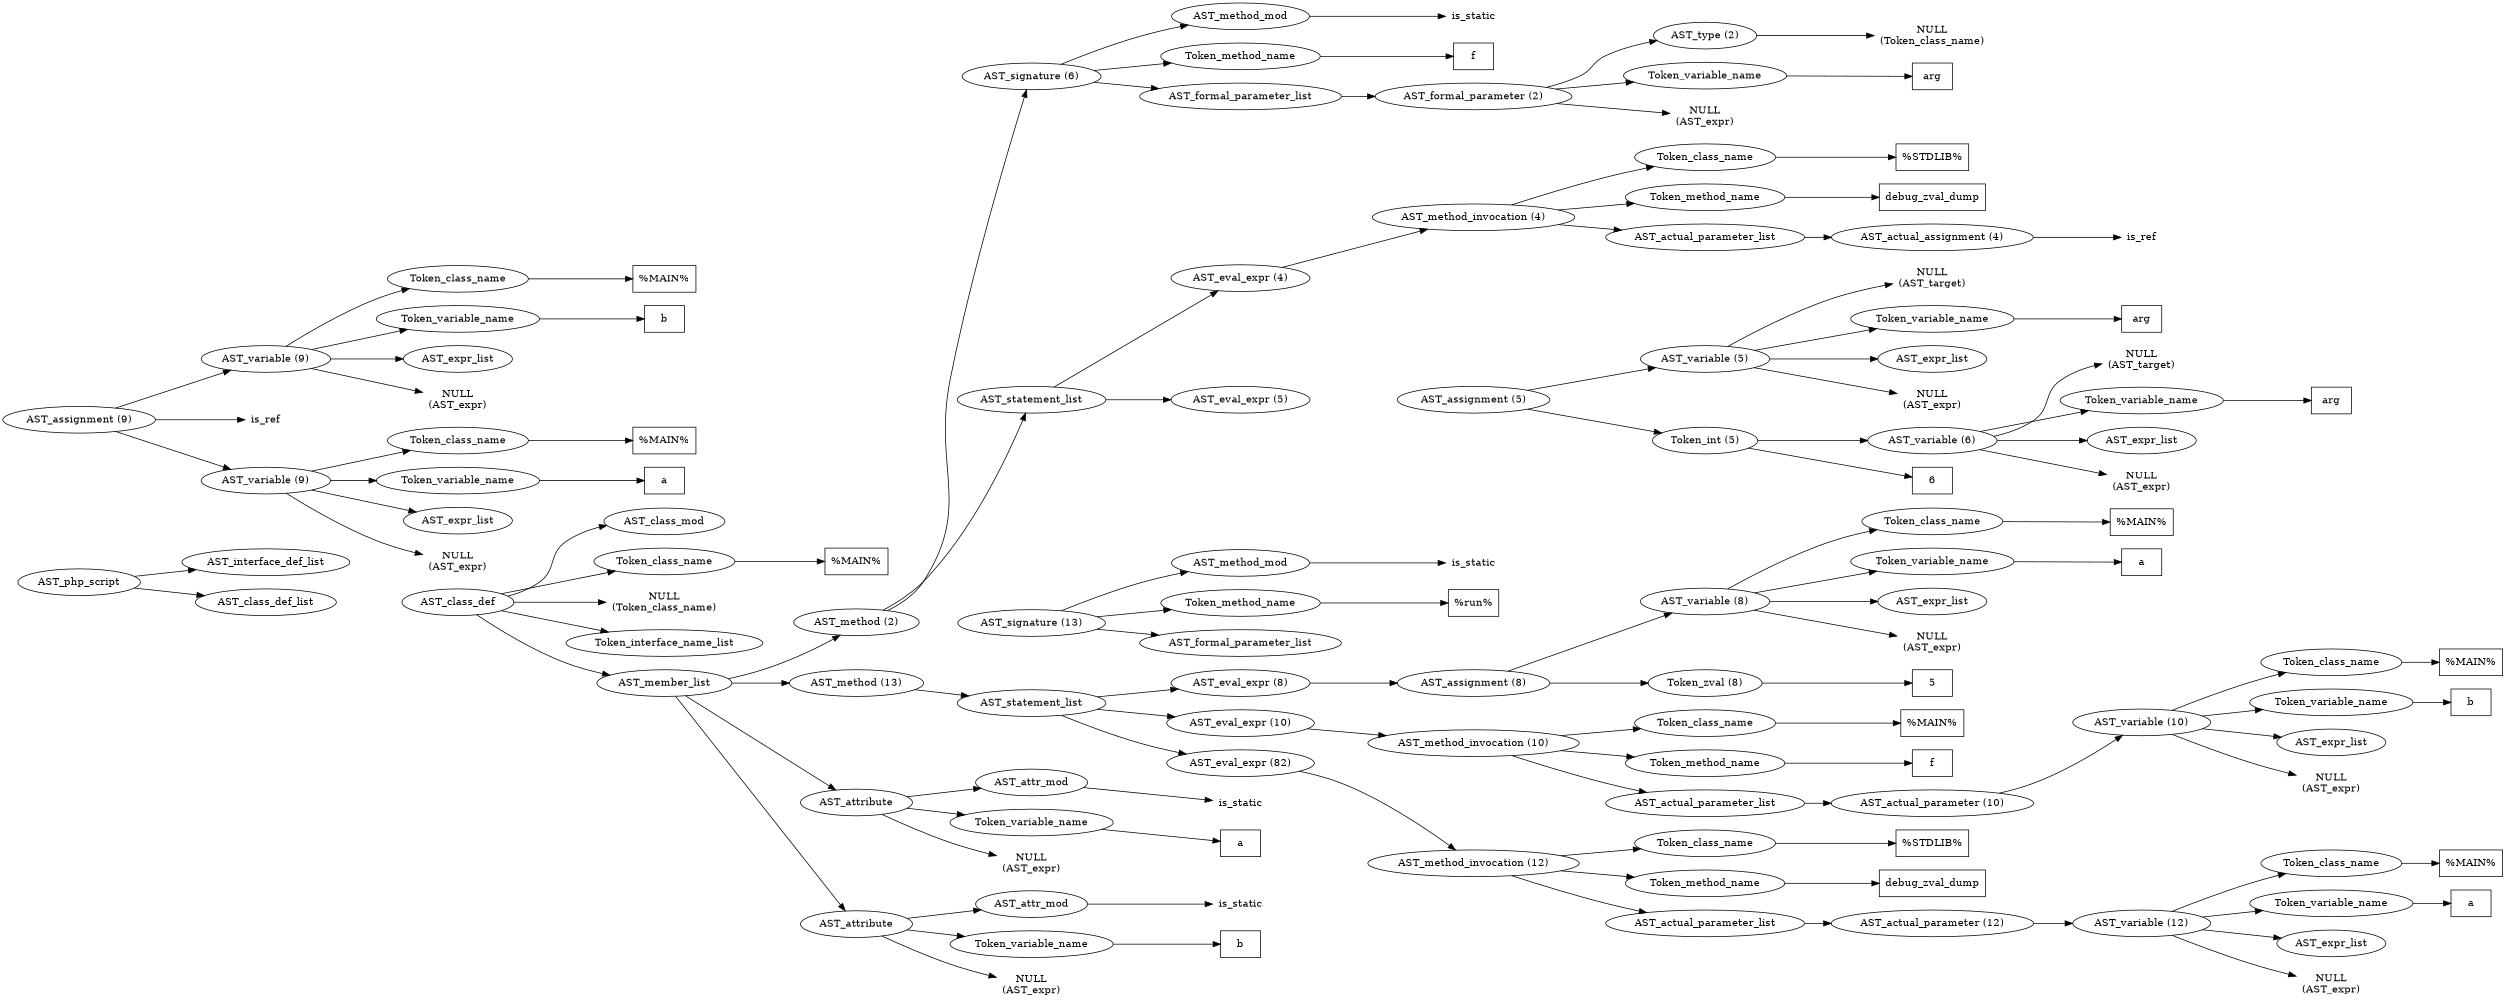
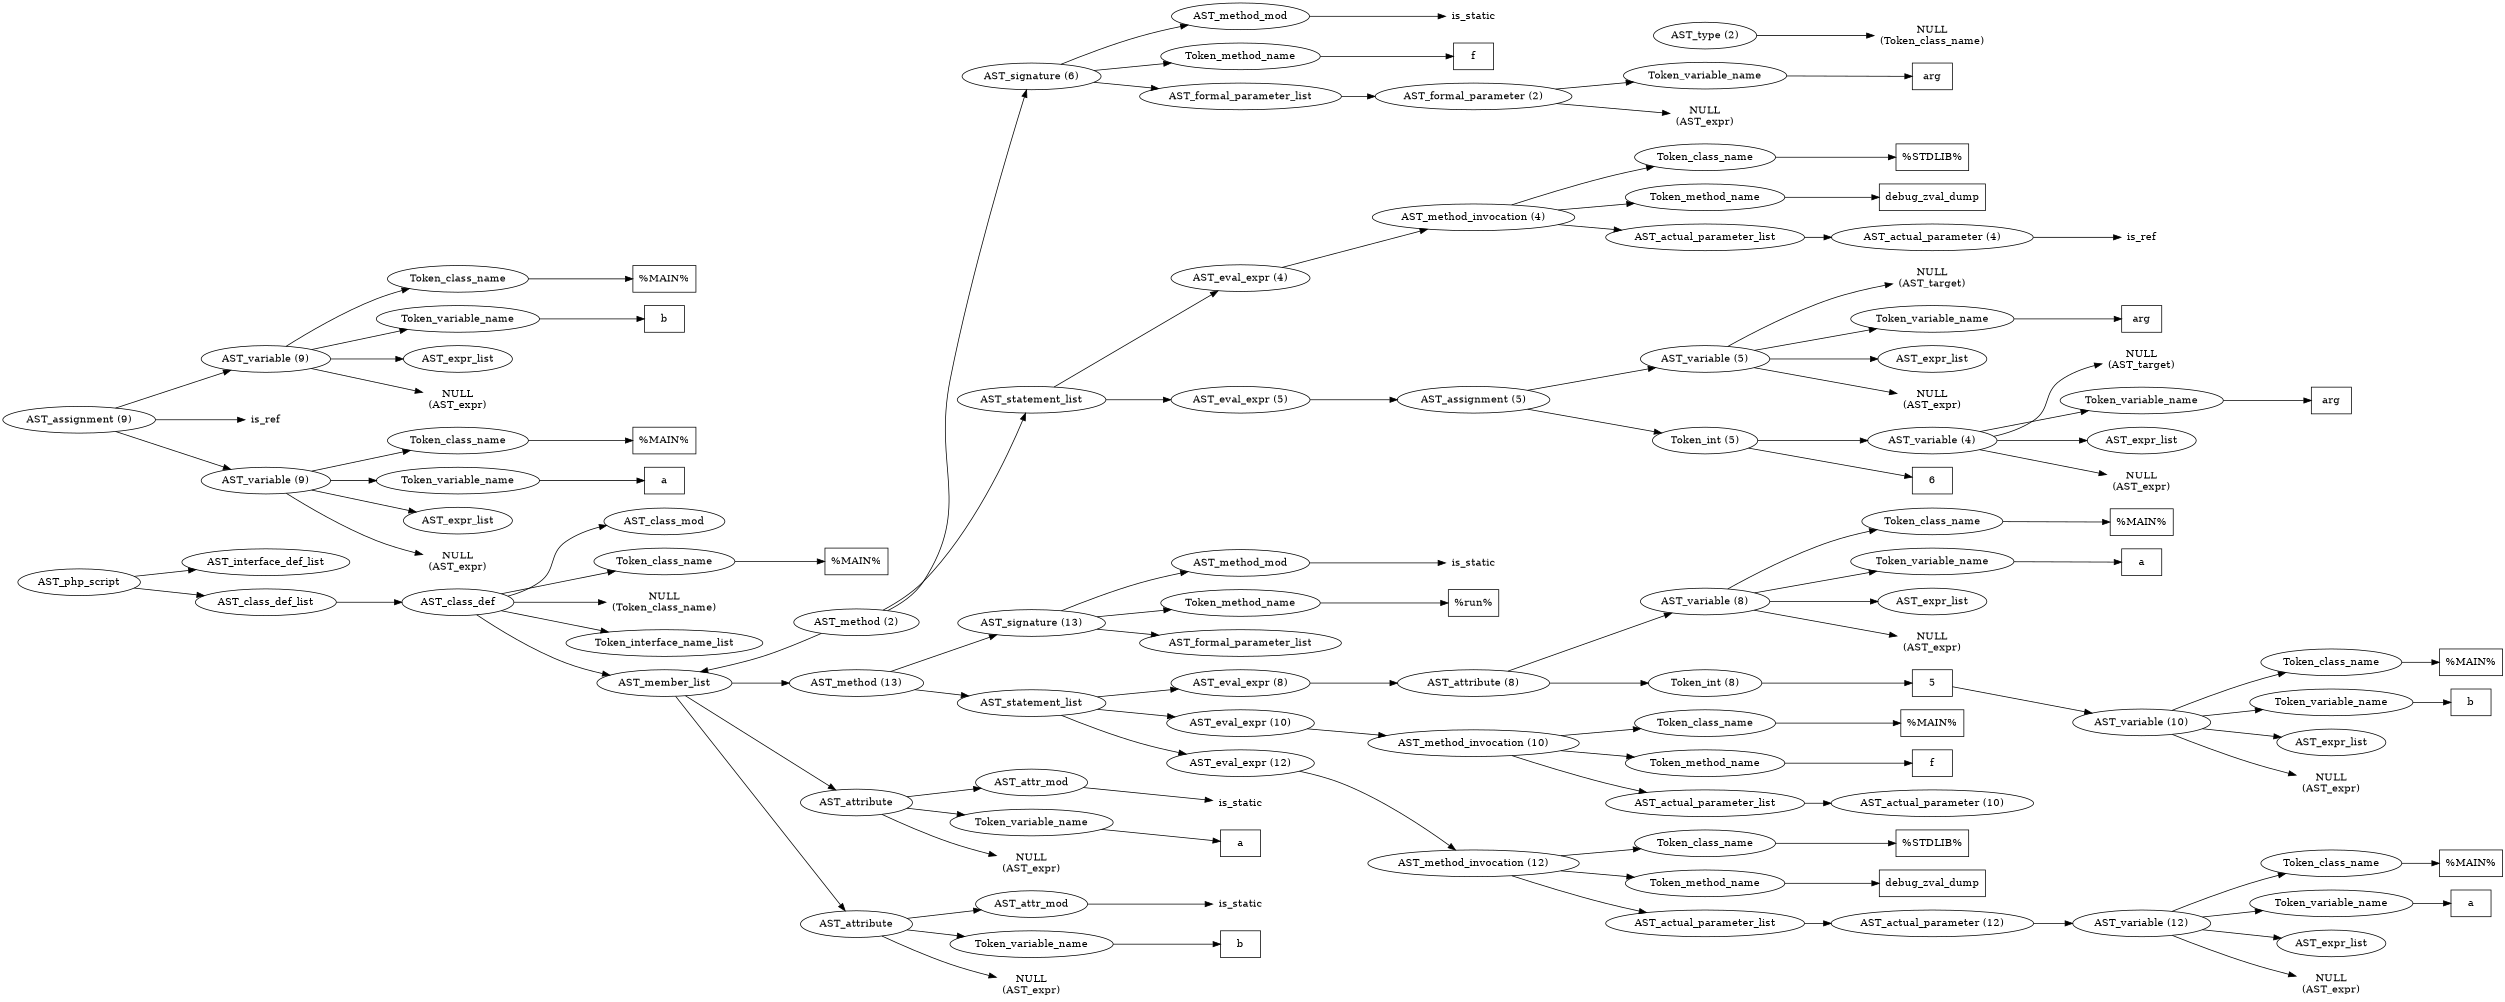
(1596, 62) -> none
(1932, 237) -> (1932, 237)
none -> (1350, 400)
(1932, 441) -> (1932, 441)
none -> (365, 602)
none -> (940, 654)
(782, 663) -> (766, 655)
(1474, 683) -> (1474, 683)
(1705, 683) -> (1705, 683)
(1241, 763) -> (1241, 763)
(2060, 772) -> (2018, 699)
